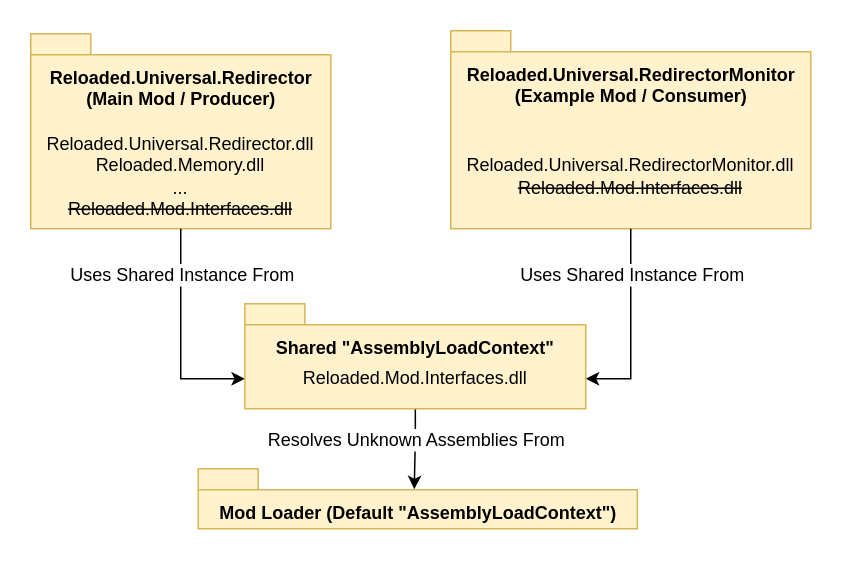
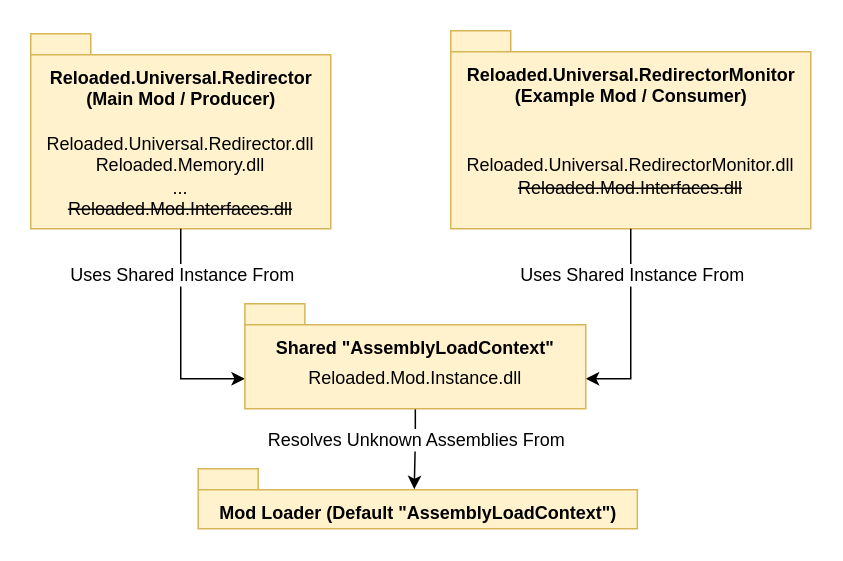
(416, 379) -> (416, 379)
